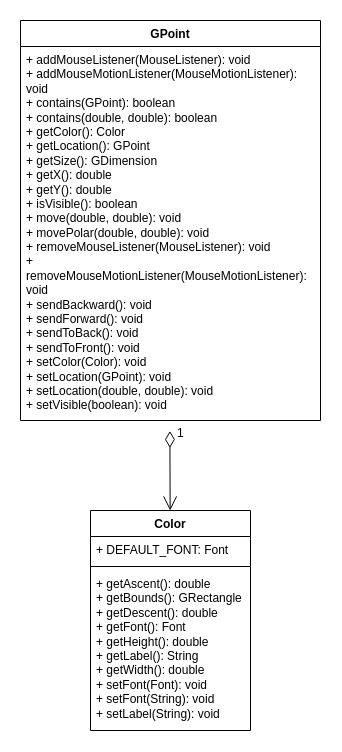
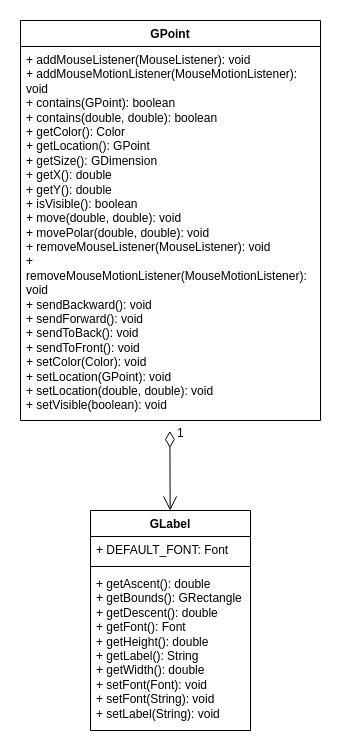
(171, 525) -> (171, 525)
